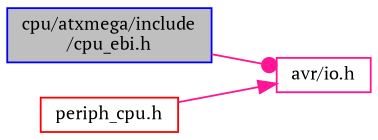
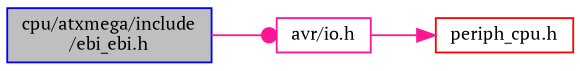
(109, 35) -> (109, 35)
(218, 95) -> (394, 35)
